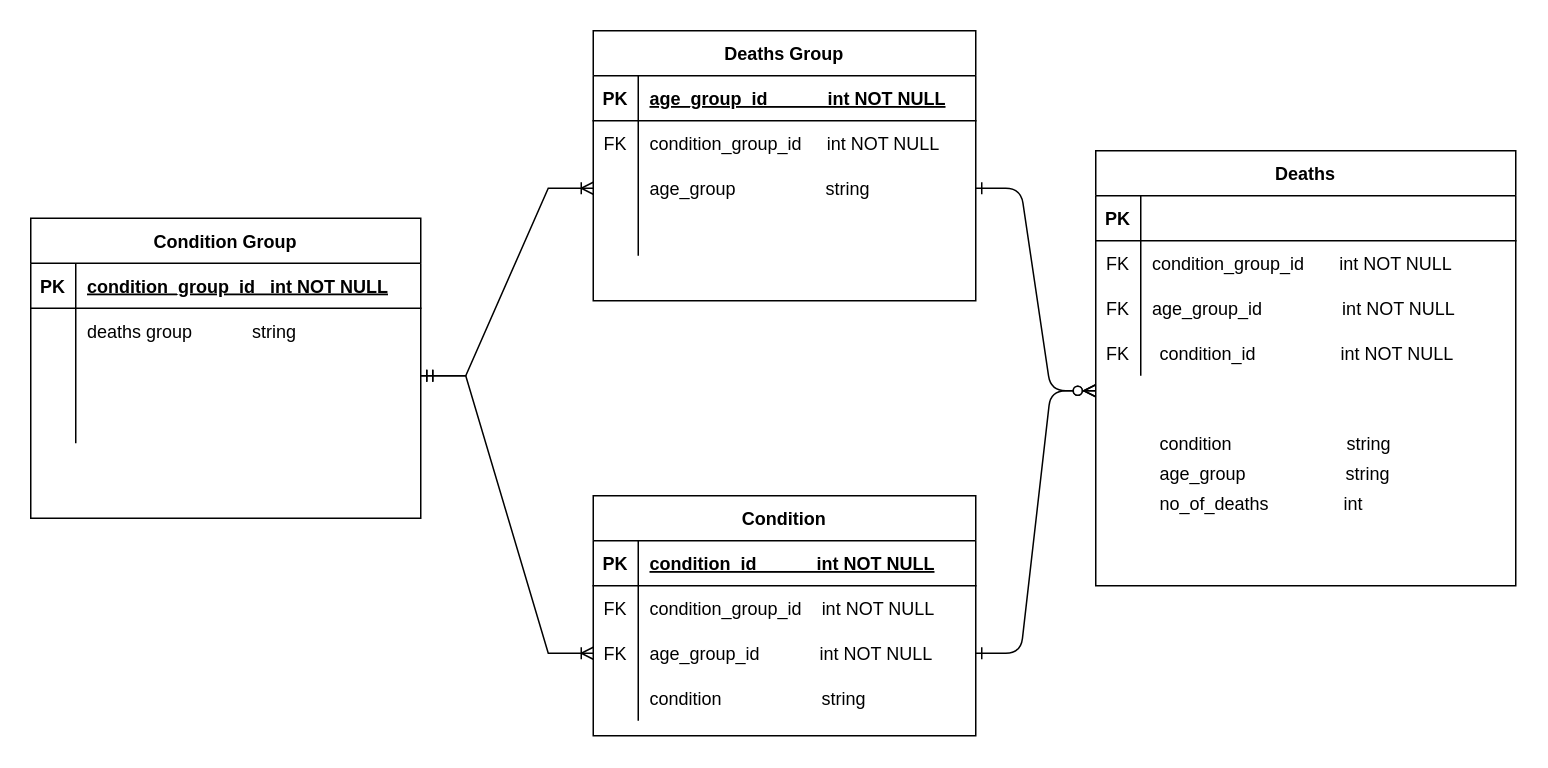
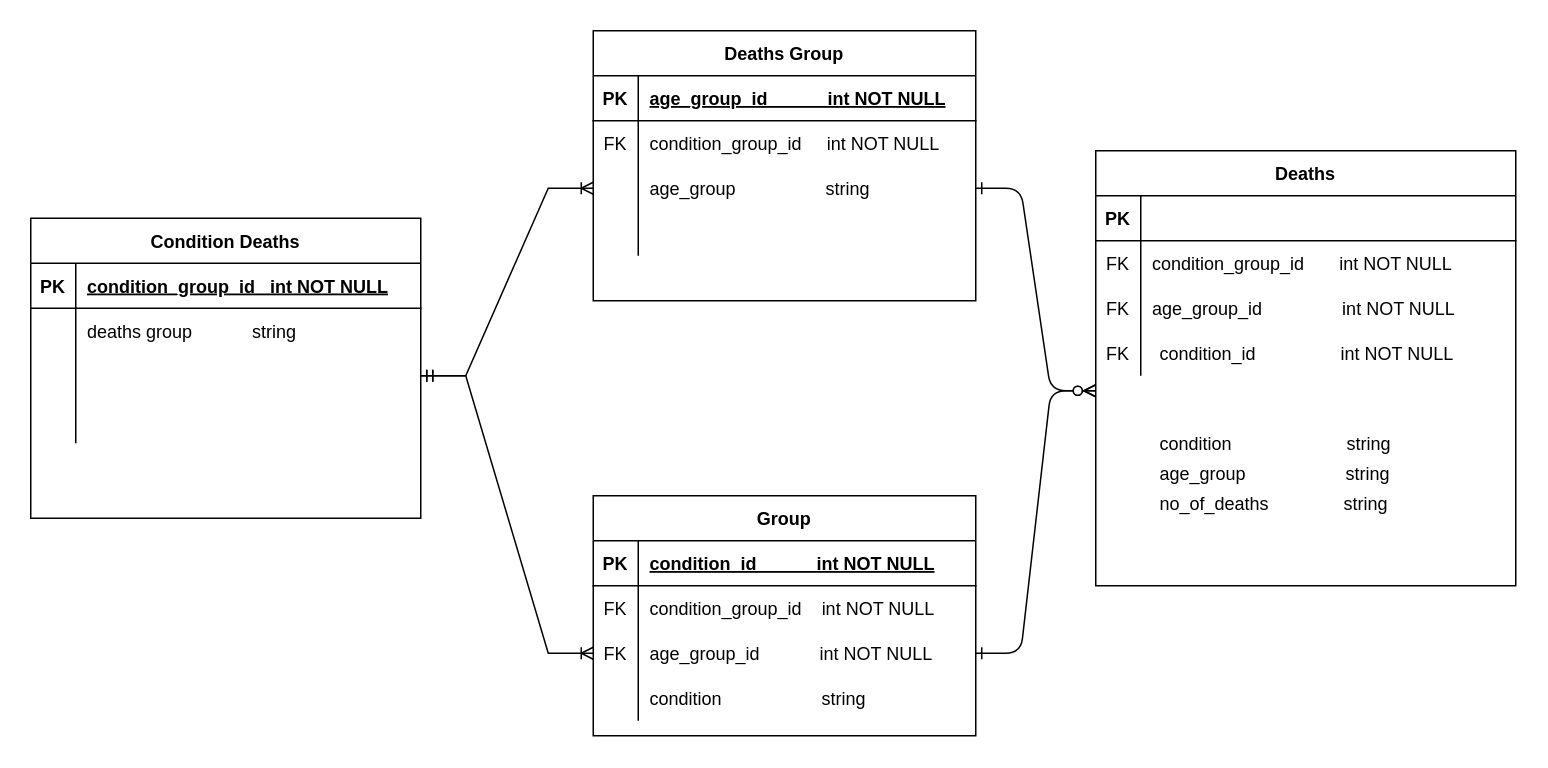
(225, 242) -> (225, 242)
(1308, 504) -> (1323, 504)
(784, 519) -> (784, 519)
